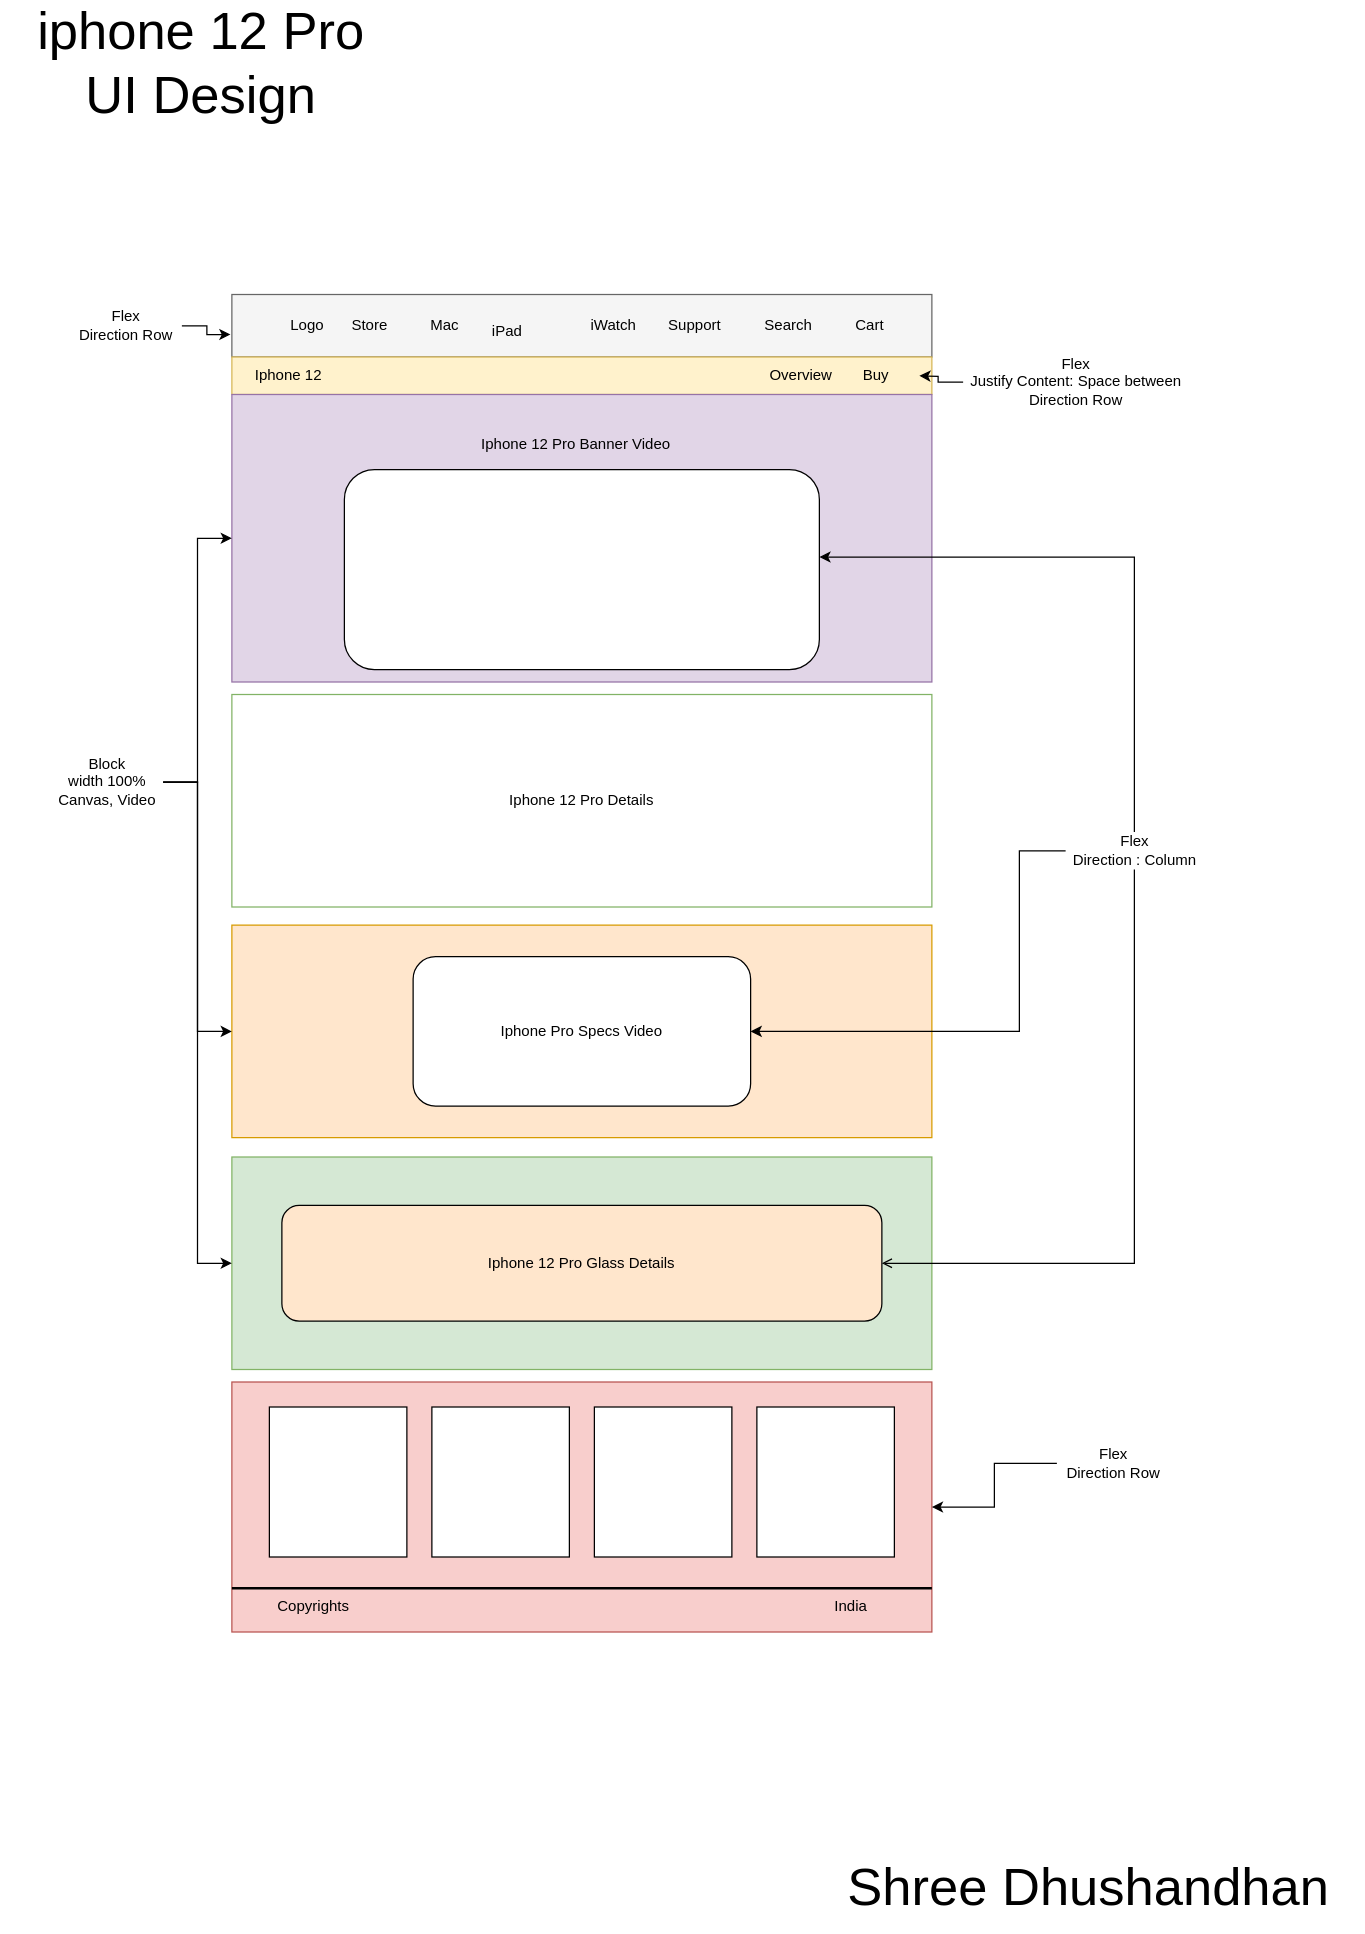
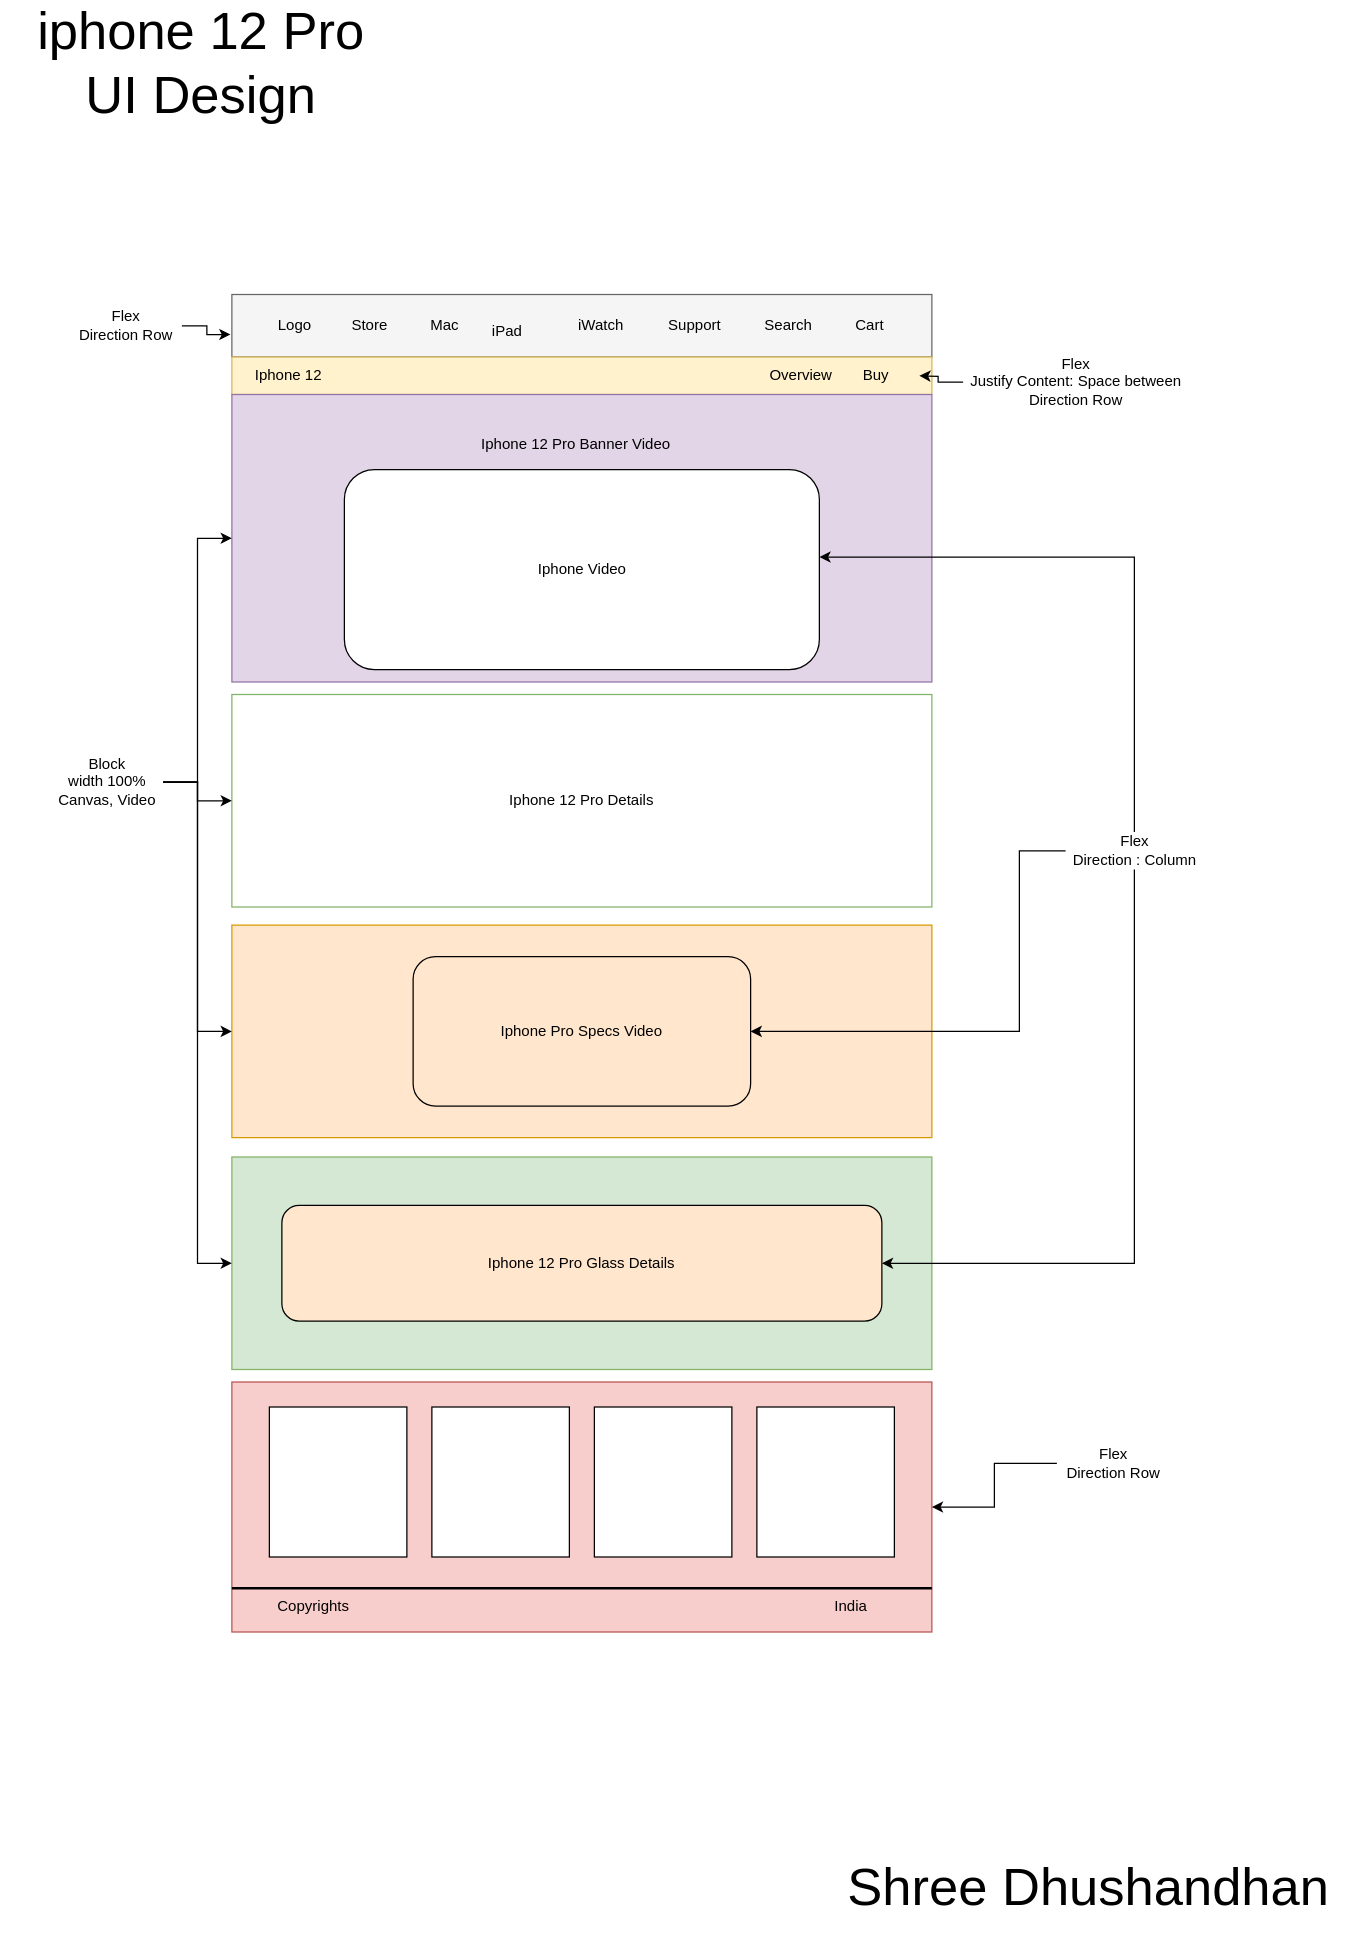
(307, 326) -> (294, 326)
(613, 326) -> (601, 326)
none -> (582, 569)
none -> (212, 801)
(582, 1031) -> (582, 1031)
(889, 1263) -> (892, 1263)
